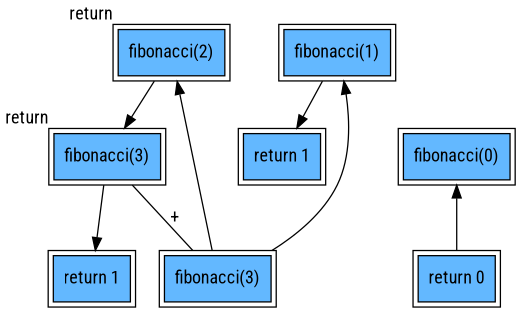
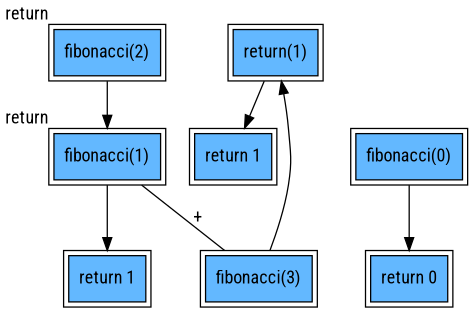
(337, 53) -> (276, 53)
(107, 157) -> (107, 157)
(196, 172) -> none
(457, 224) -> (409, 211)
